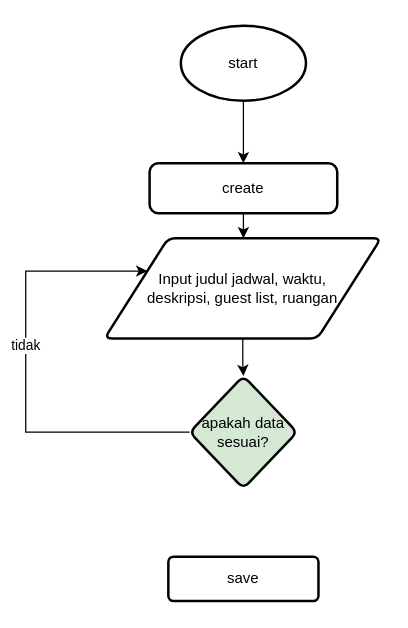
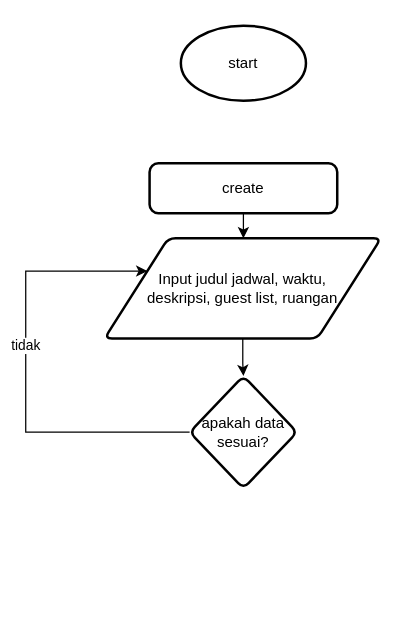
(243, 128) -> none
(243, 432) -> (243, 432)
(243, 578) -> none
